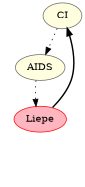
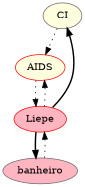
(40, 67) -> (40, 67)
none -> (45, 97)
none -> (40, 171)
